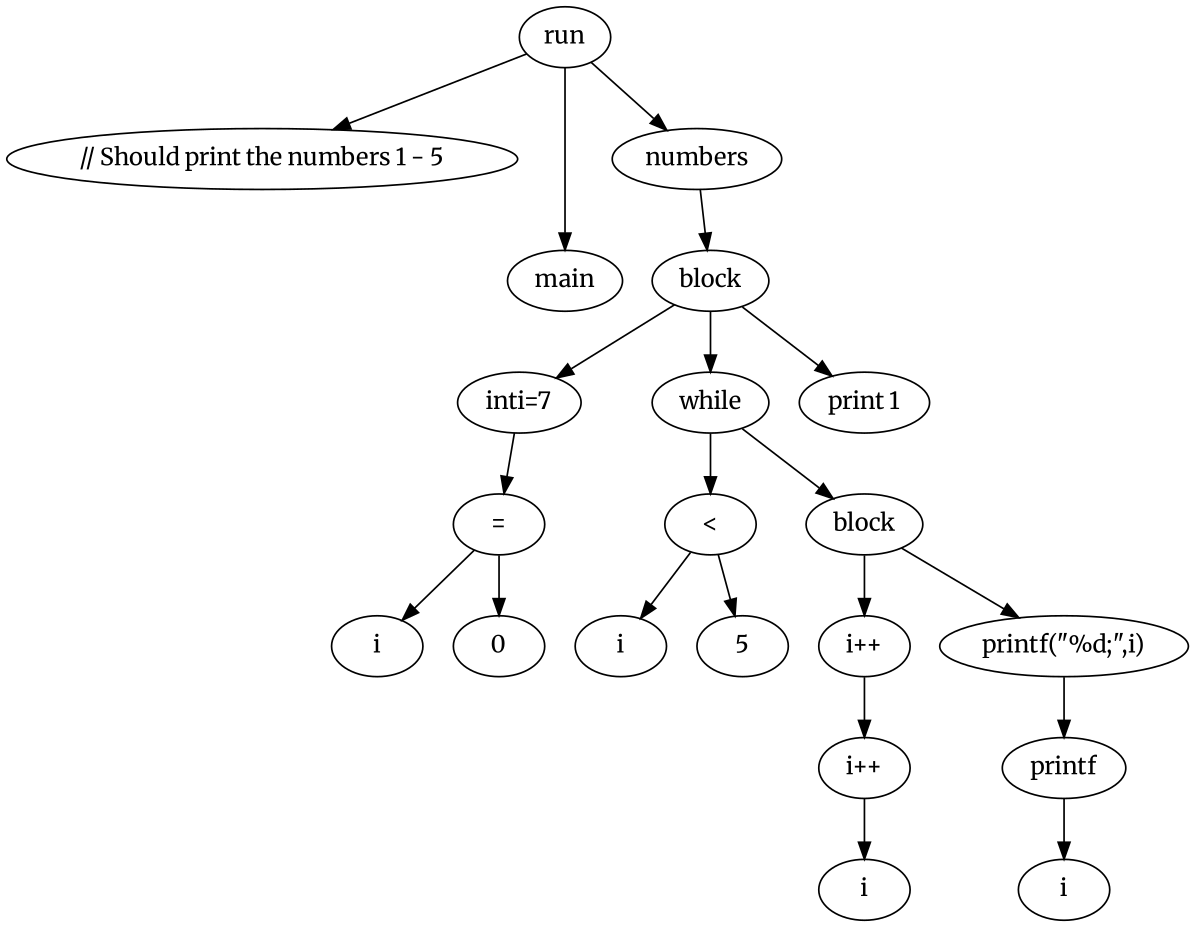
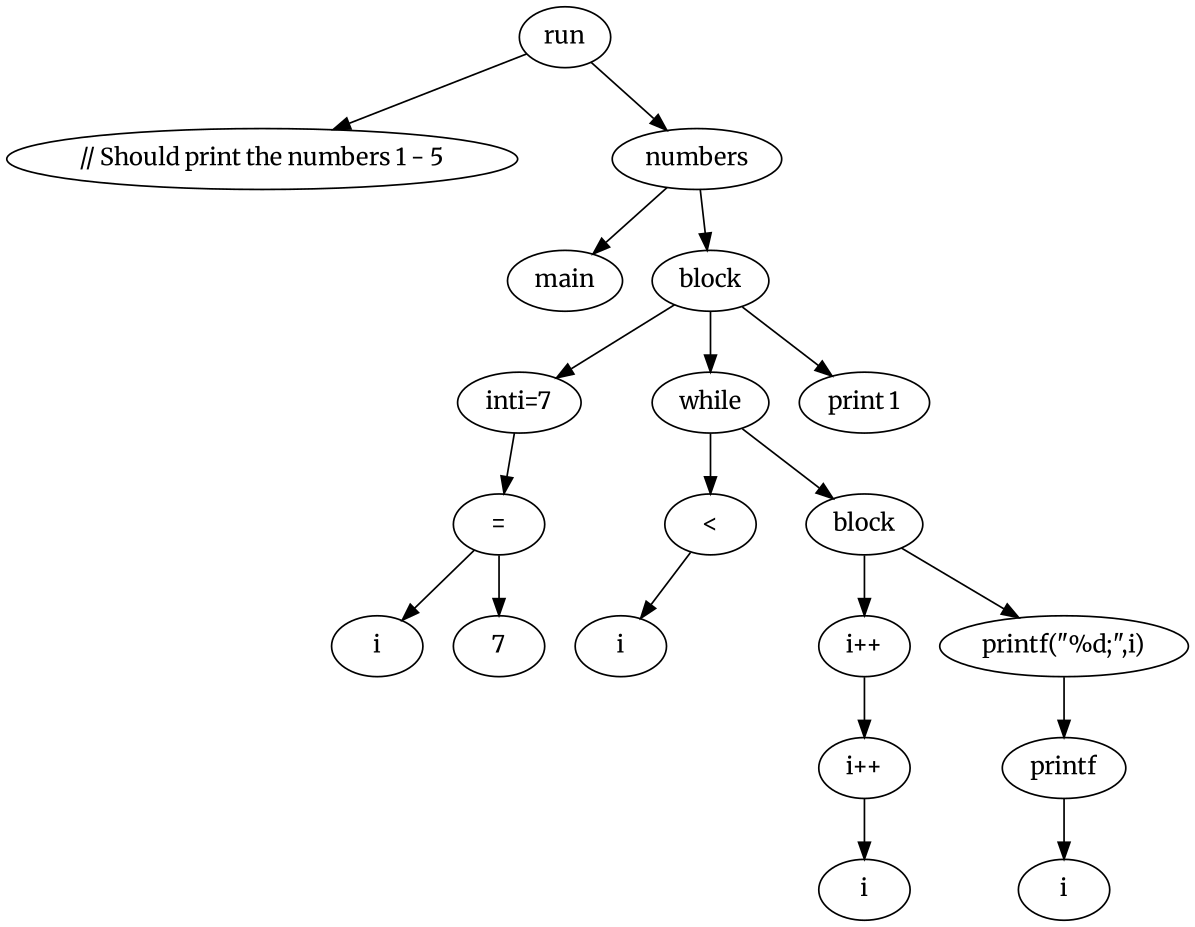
(565, 150) -> (637, 215)
(499, 646) -> (499, 646)
(743, 646) -> none
